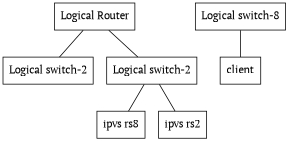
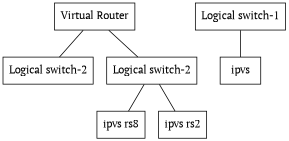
(95, 17) -> (95, 17)
(240, 17) -> (240, 17)
(240, 71) -> (240, 71)
